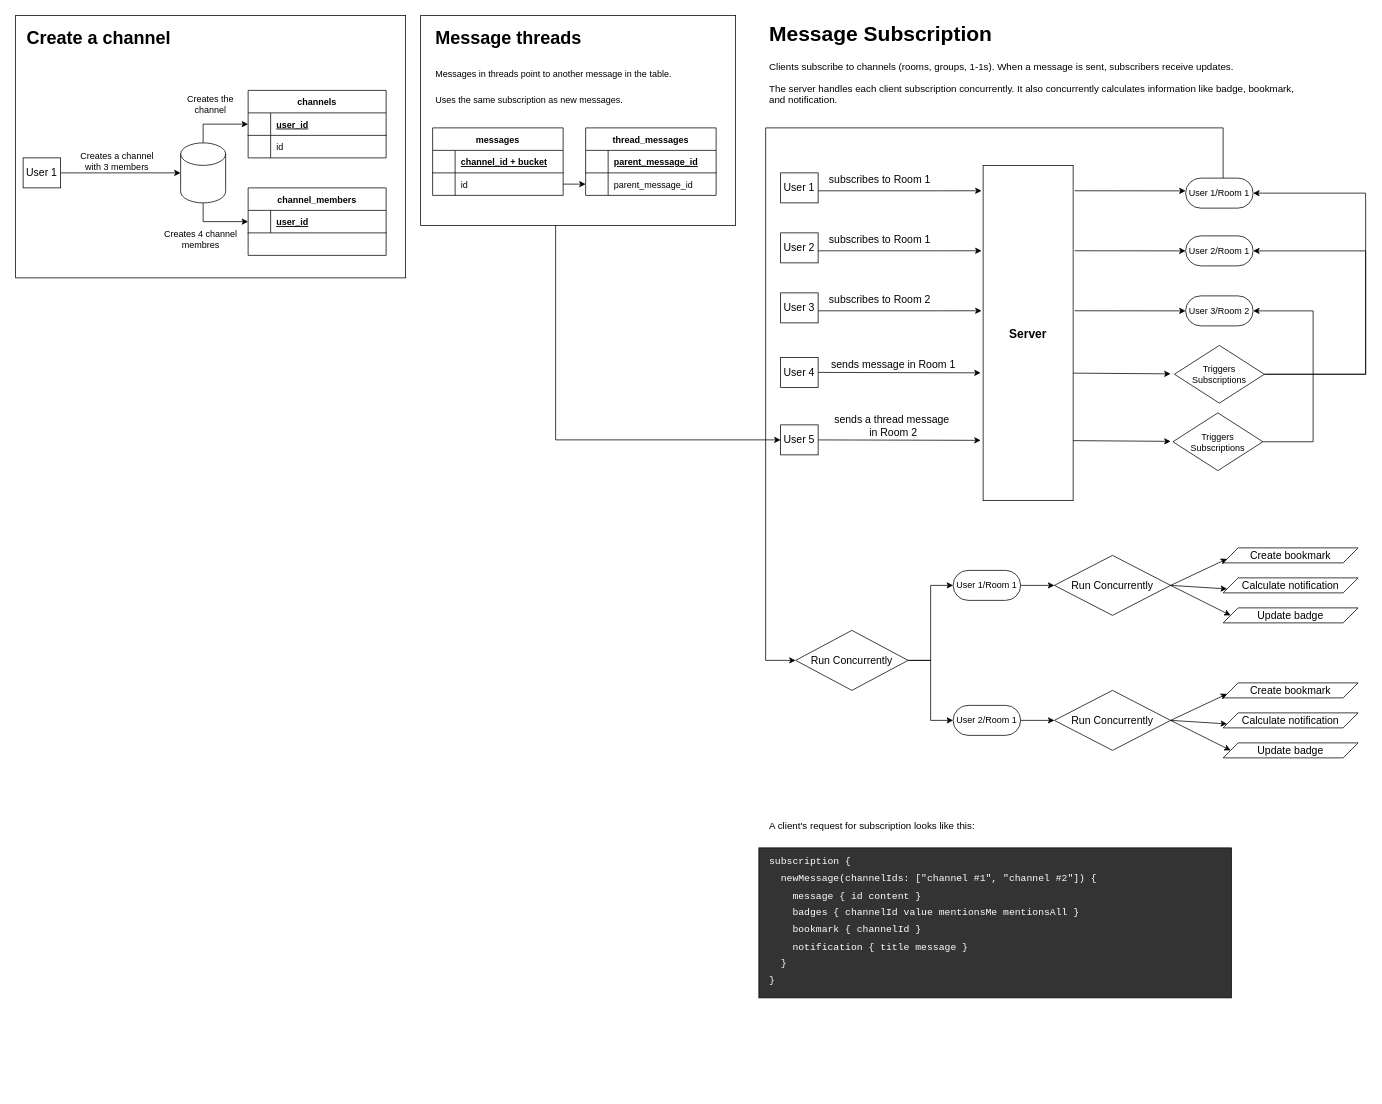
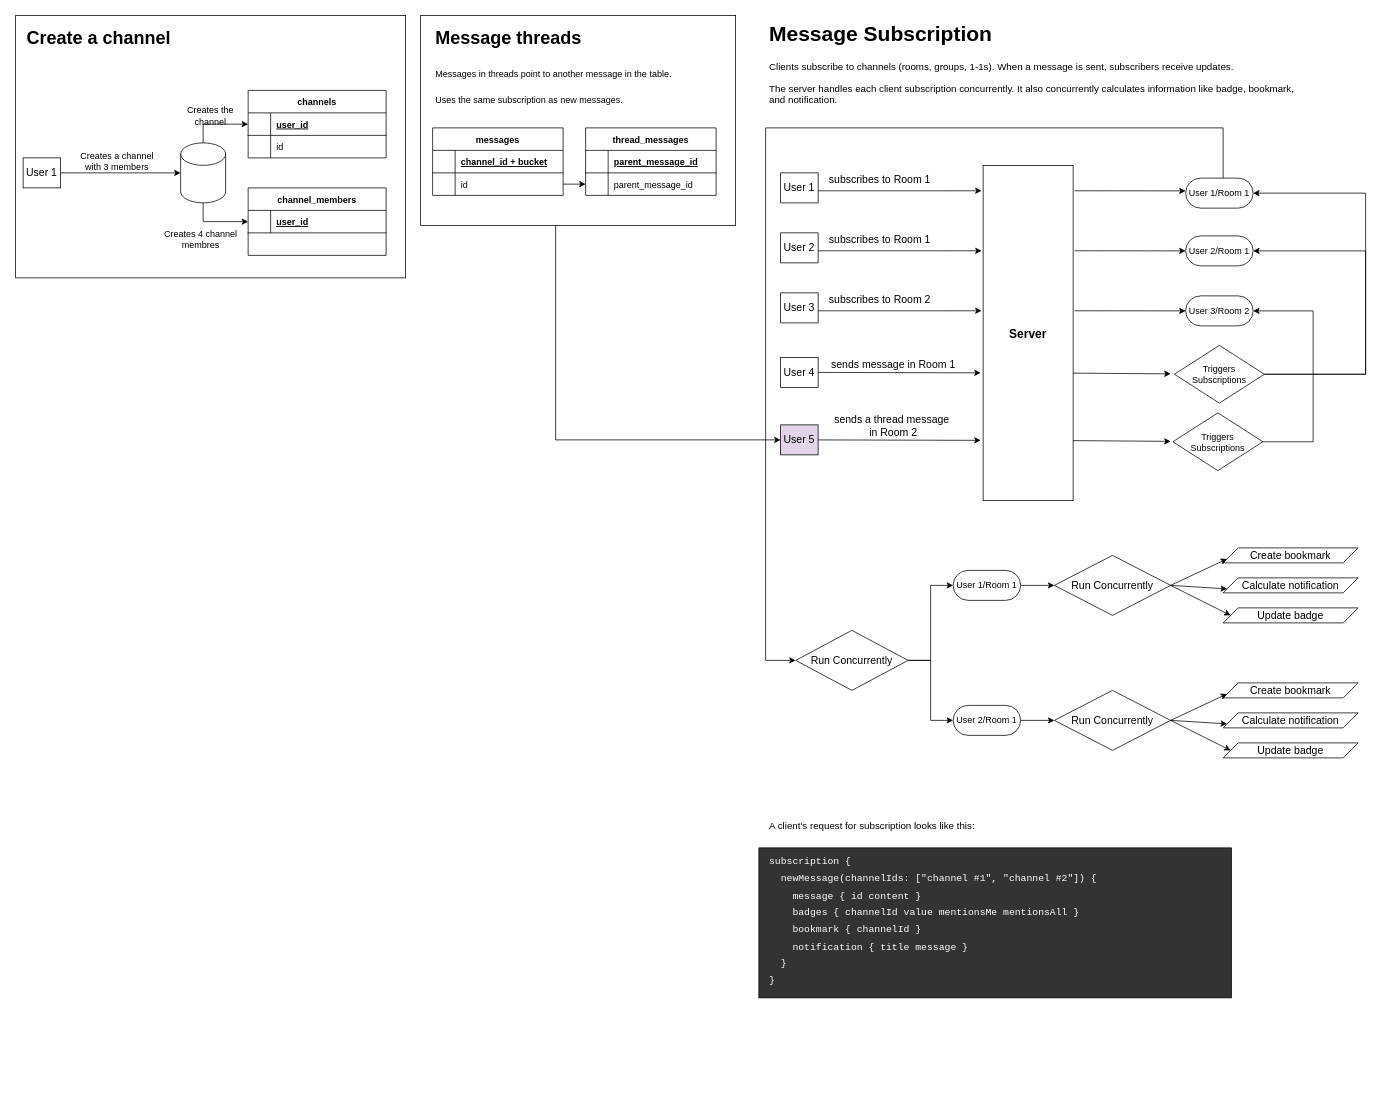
(210, 105) -> (210, 116)
(799, 440) -> (799, 440)
